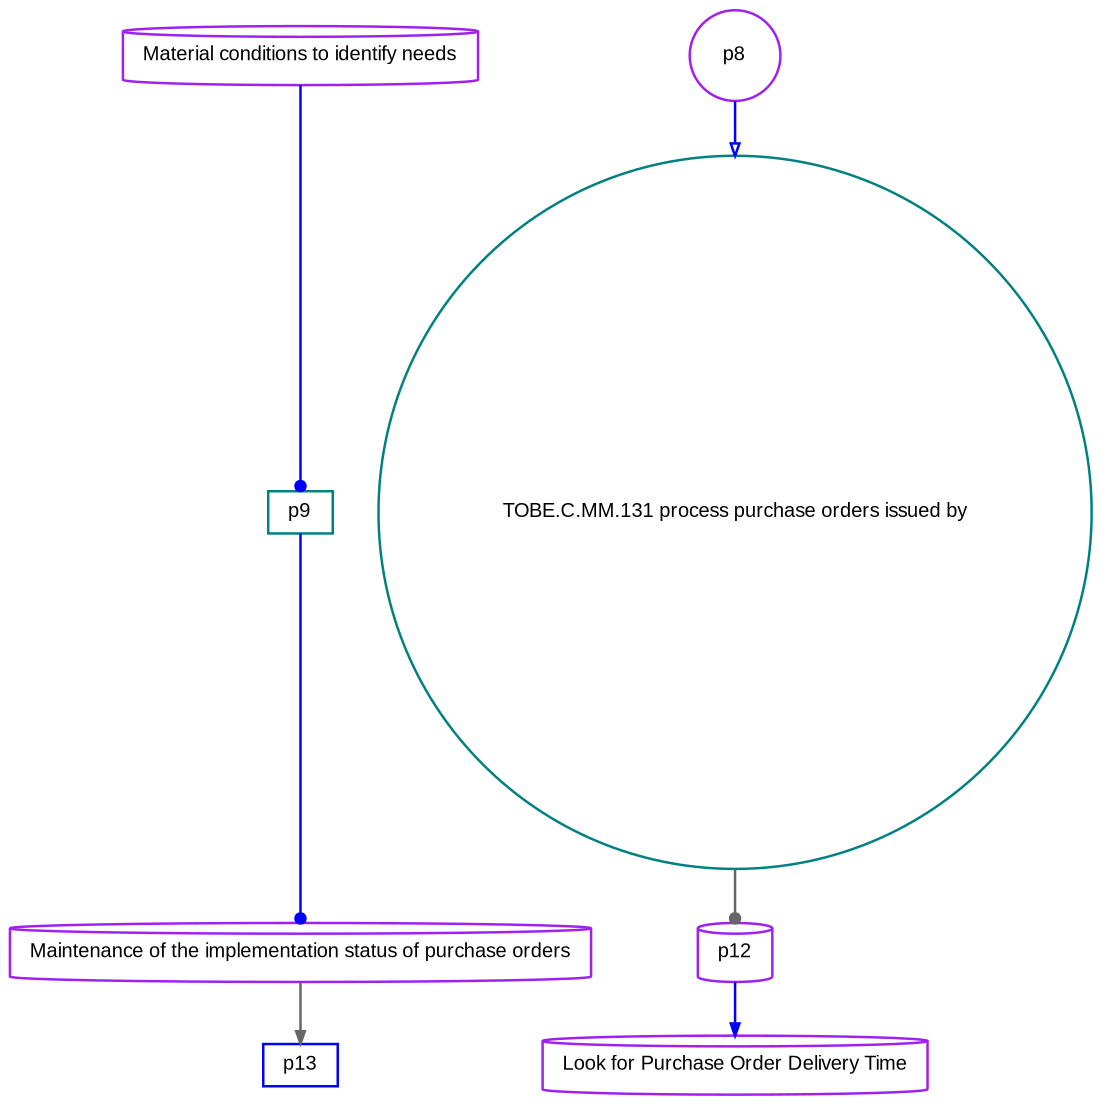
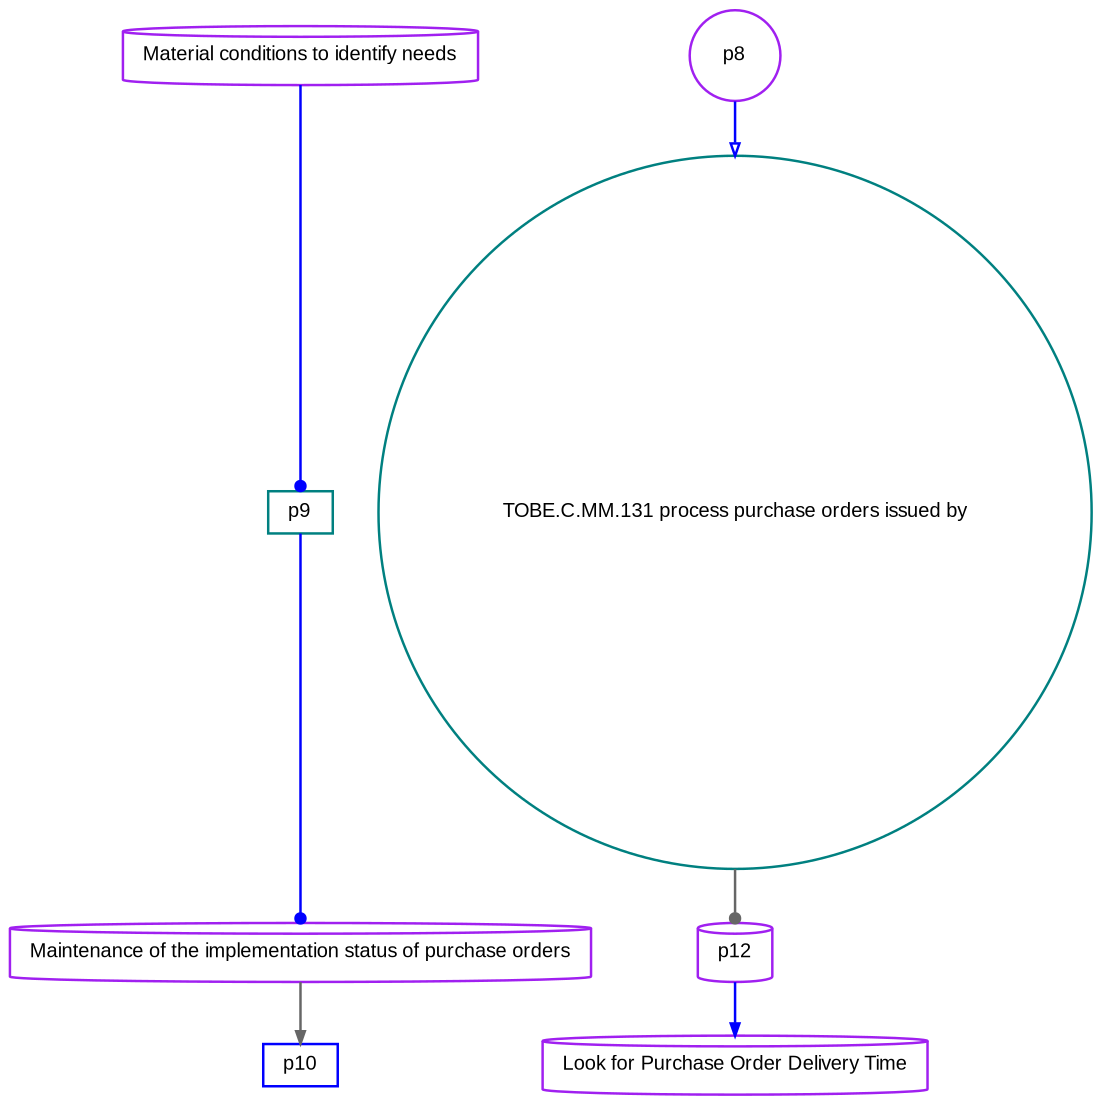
(300, 1065) -> (300, 1065)
